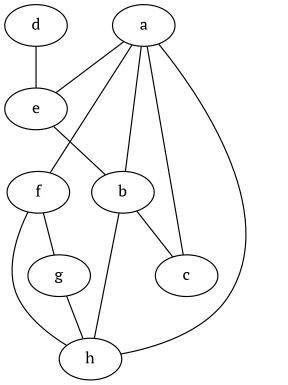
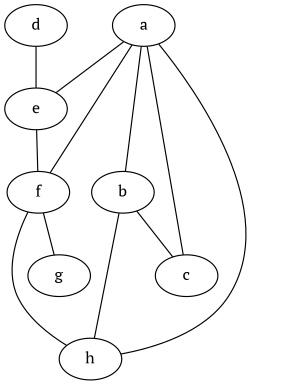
(79, 151) -> (37, 151)
(75, 317) -> none
